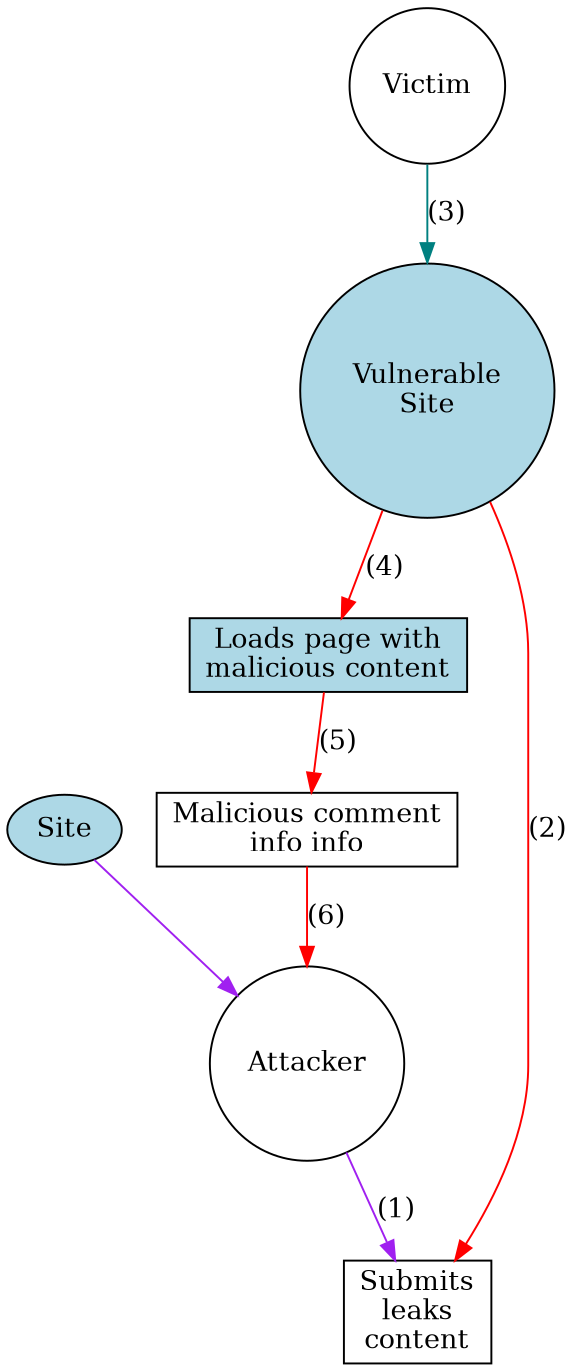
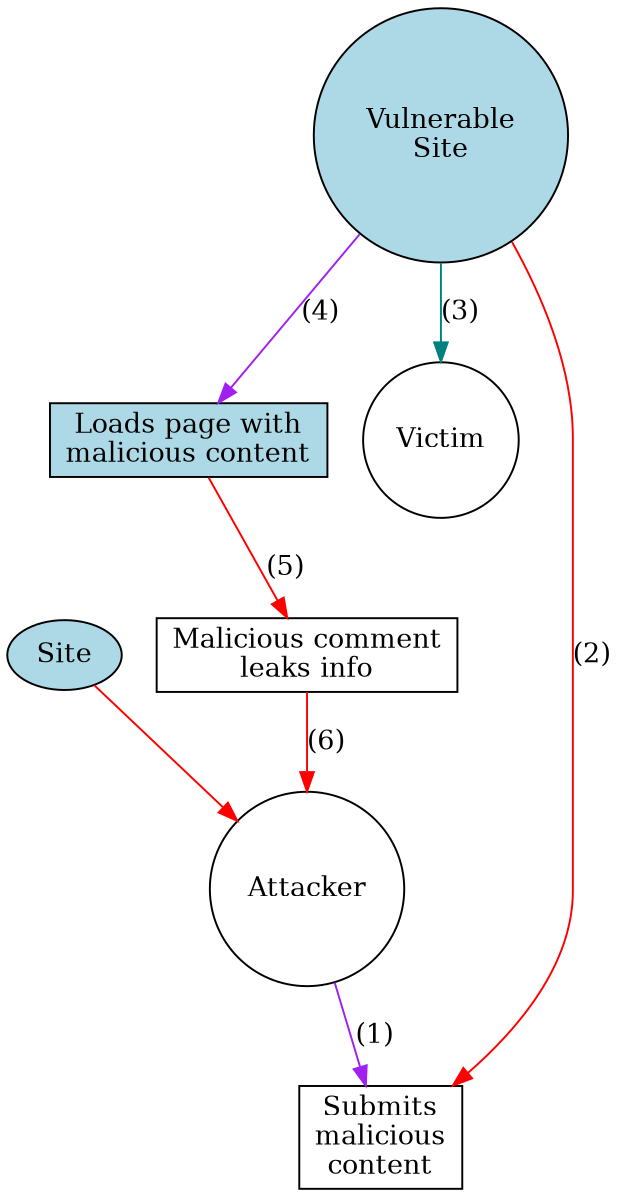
(427, 204) -> (441, 303)
(366, 555) -> (295, 311)
(307, 830) -> (307, 655)
(159, 921) -> (159, 746)
(418, 1312) -> (381, 1137)
